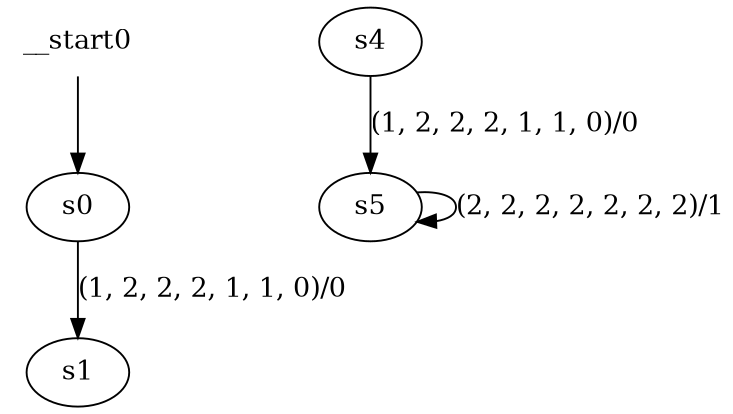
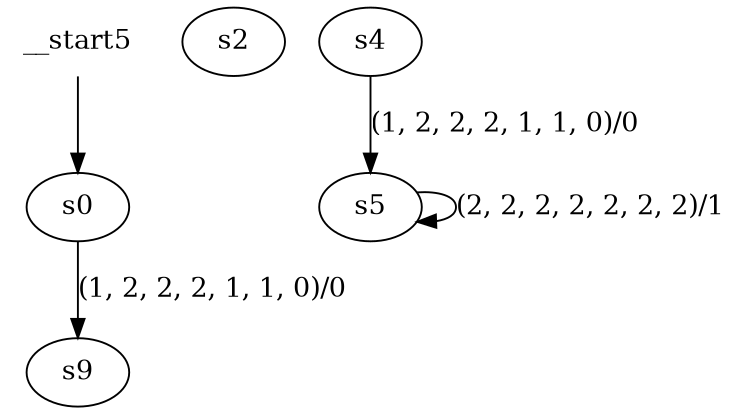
(78, 42) -> (78, 42)
none -> (234, 42)
(78, 372) -> (78, 372)
